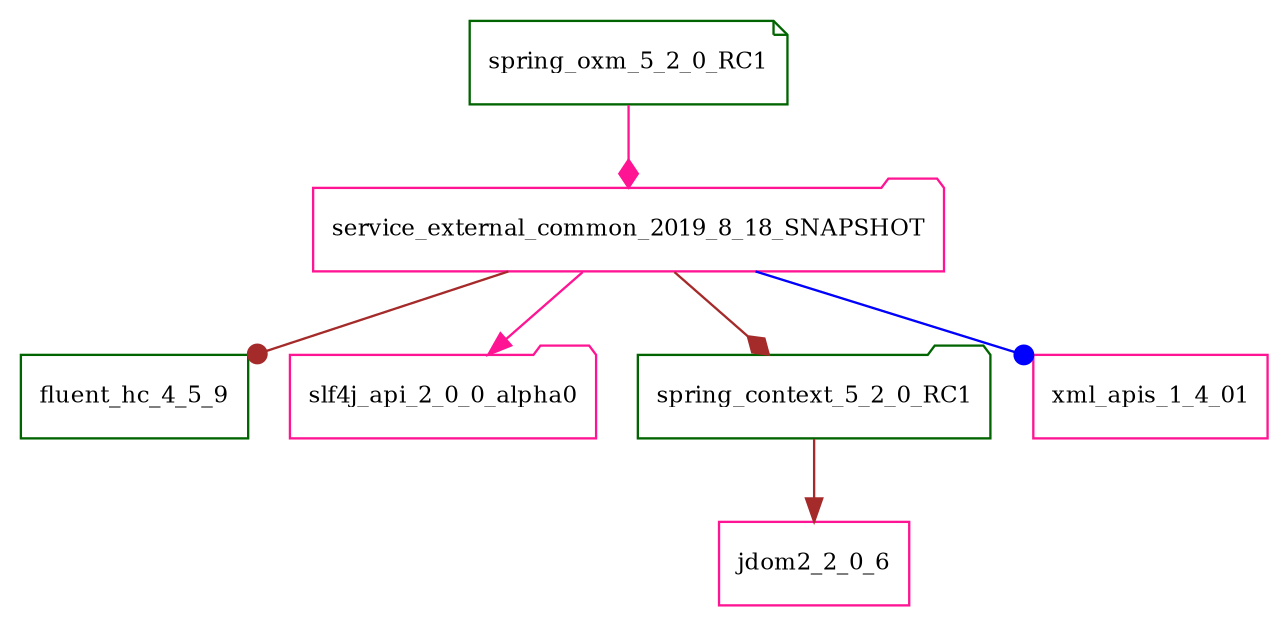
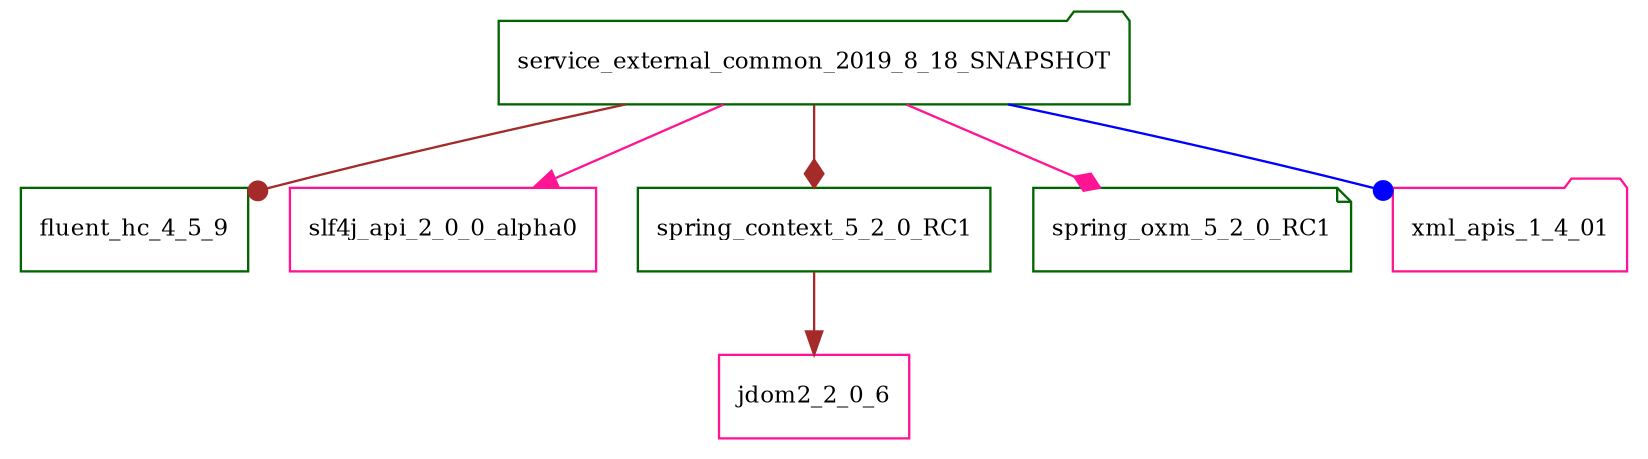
(629, 132) -> (990, 141)
(629, 230) -> (814, 63)
(443, 397) -> (443, 230)
(814, 397) -> (814, 230)
(1150, 397) -> (1510, 230)
